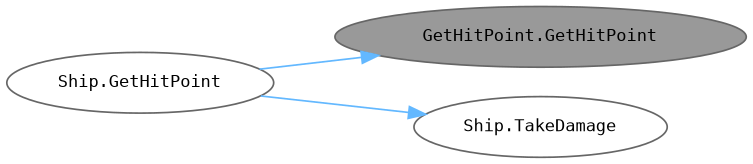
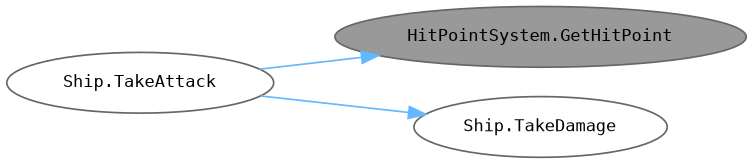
(541, 37) -> (541, 37)
(140, 83) -> (140, 83)
